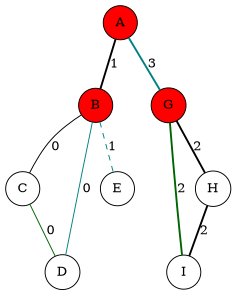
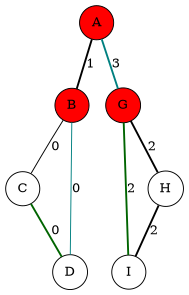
(117, 189) -> none
(43, 230) -> (46, 230)
